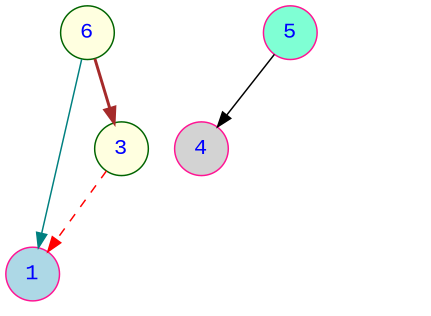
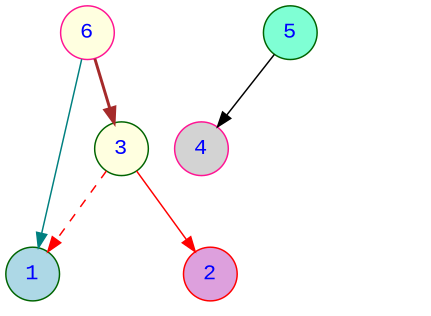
(87, 33) -> (87, 33)
(290, 33) -> (290, 33)
(33, 274) -> (33, 274)
none -> (210, 274)
